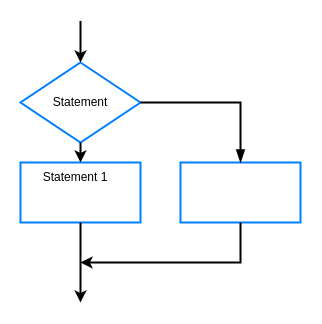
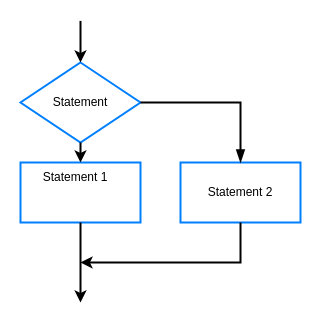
none -> (241, 193)
